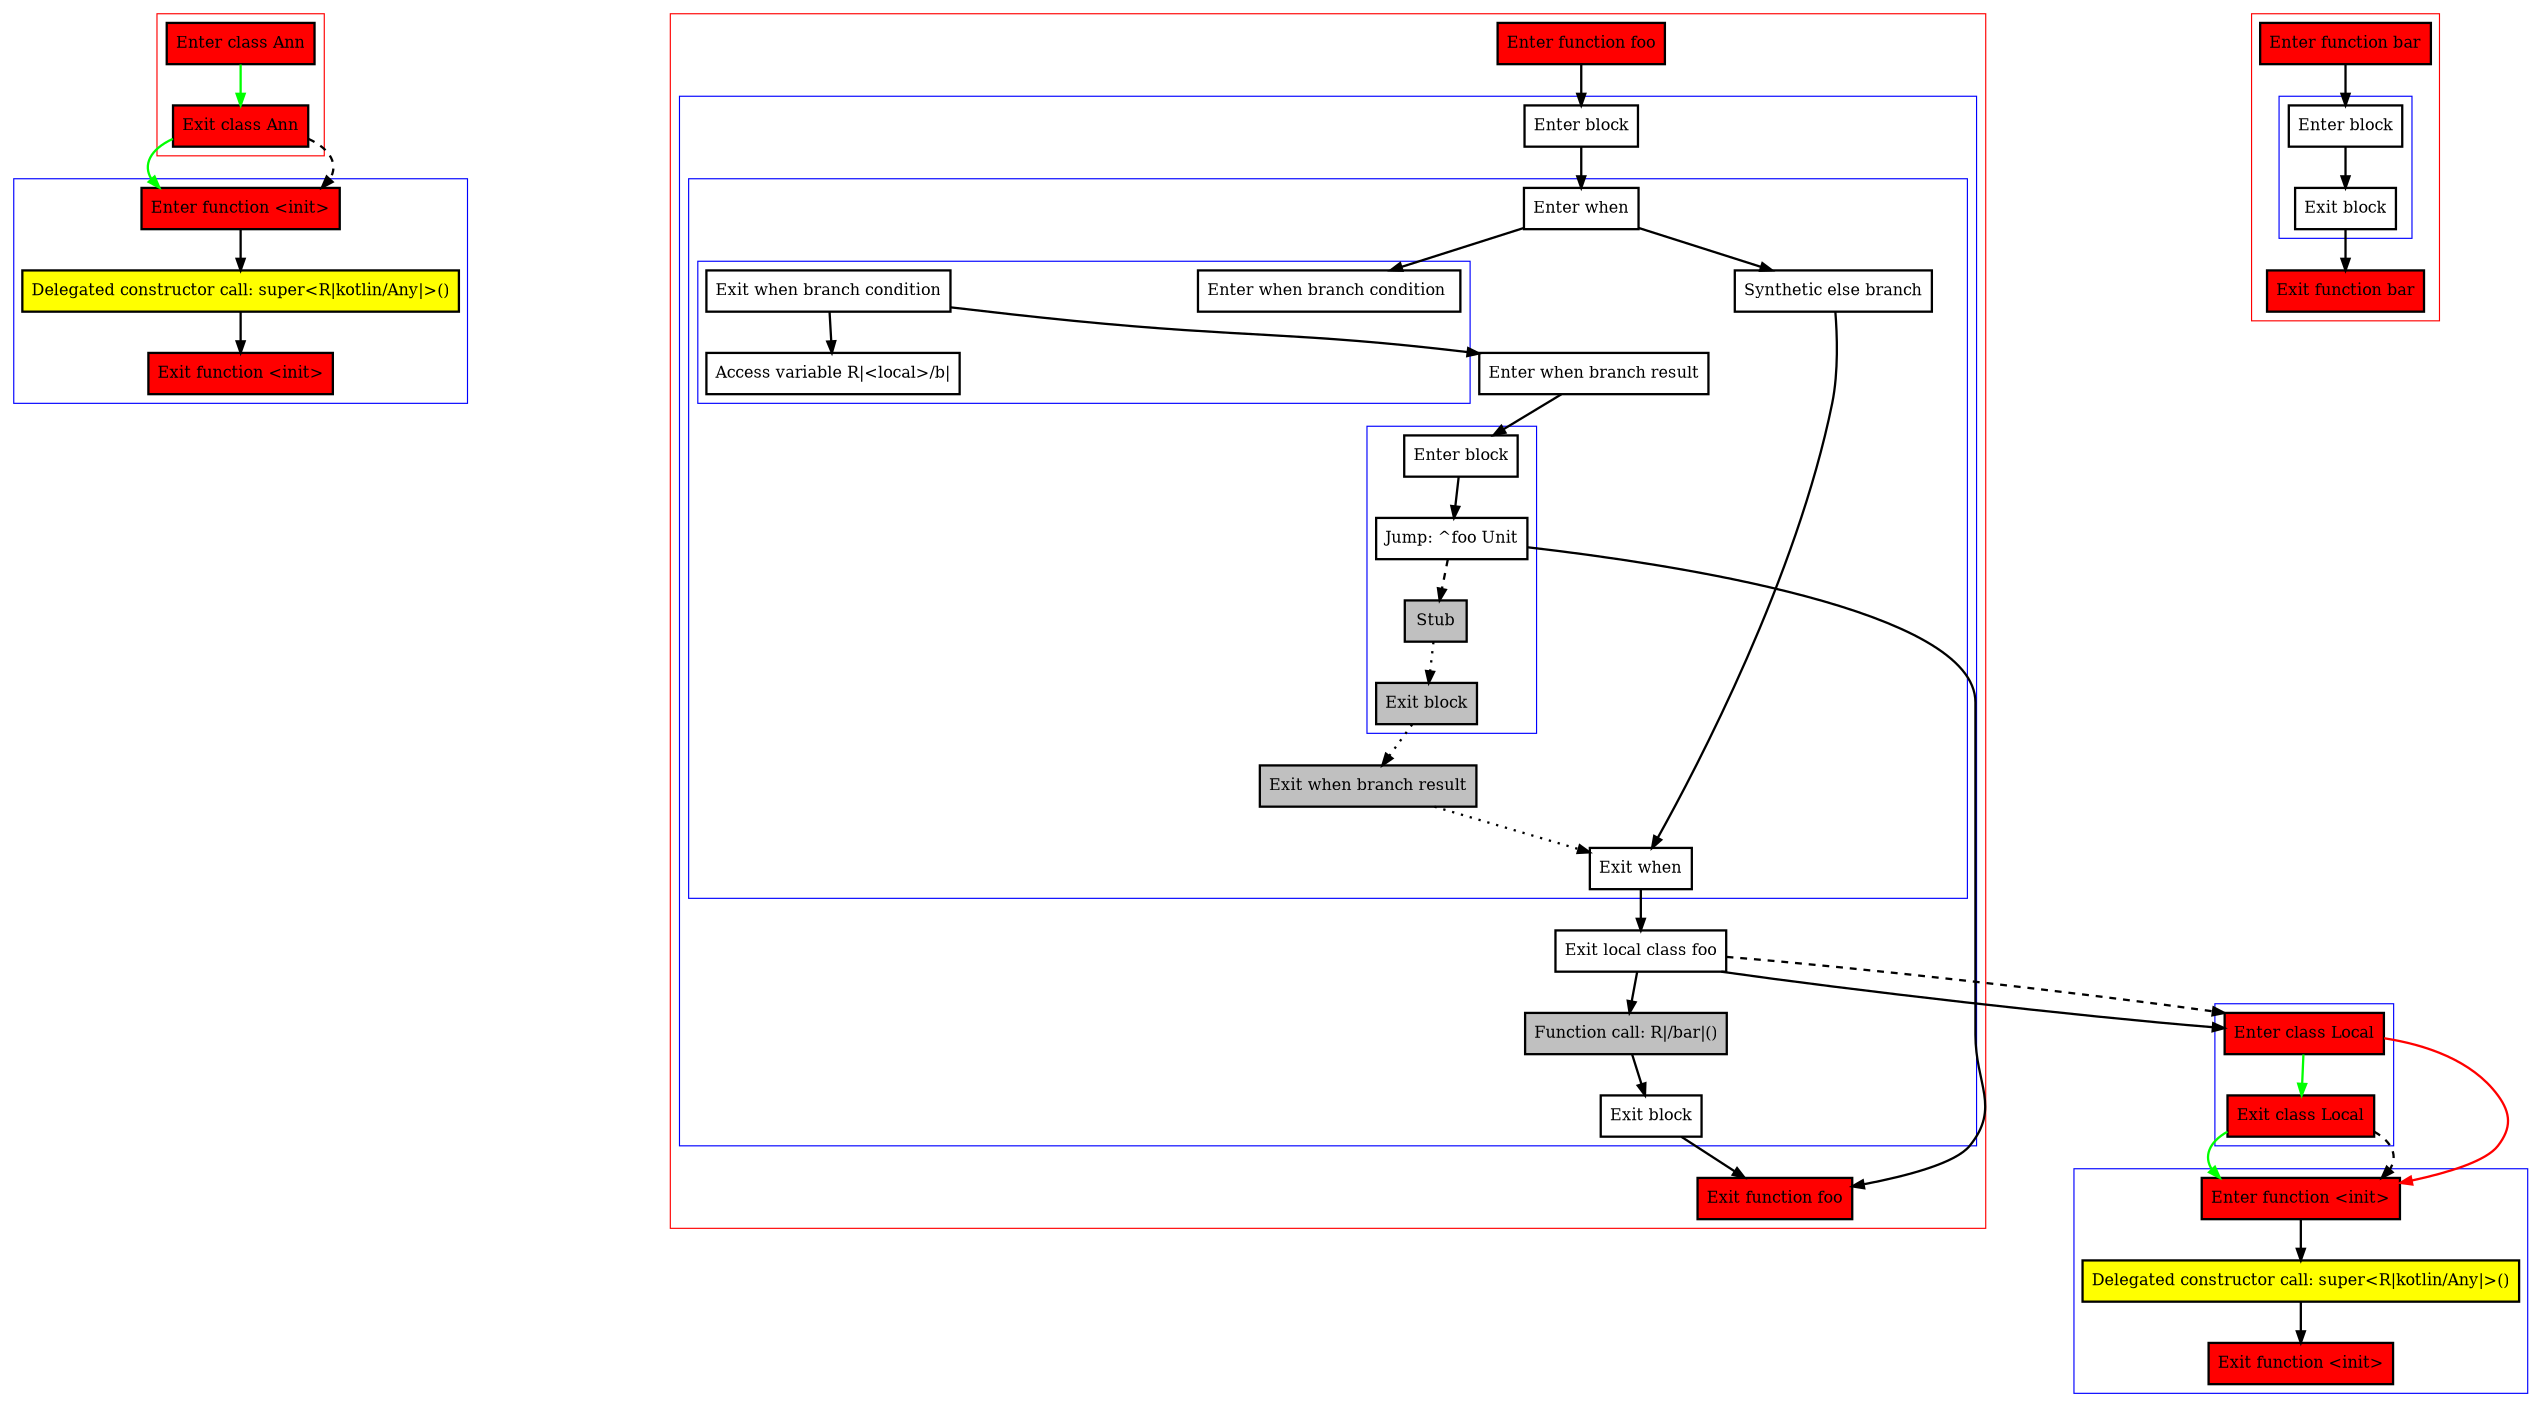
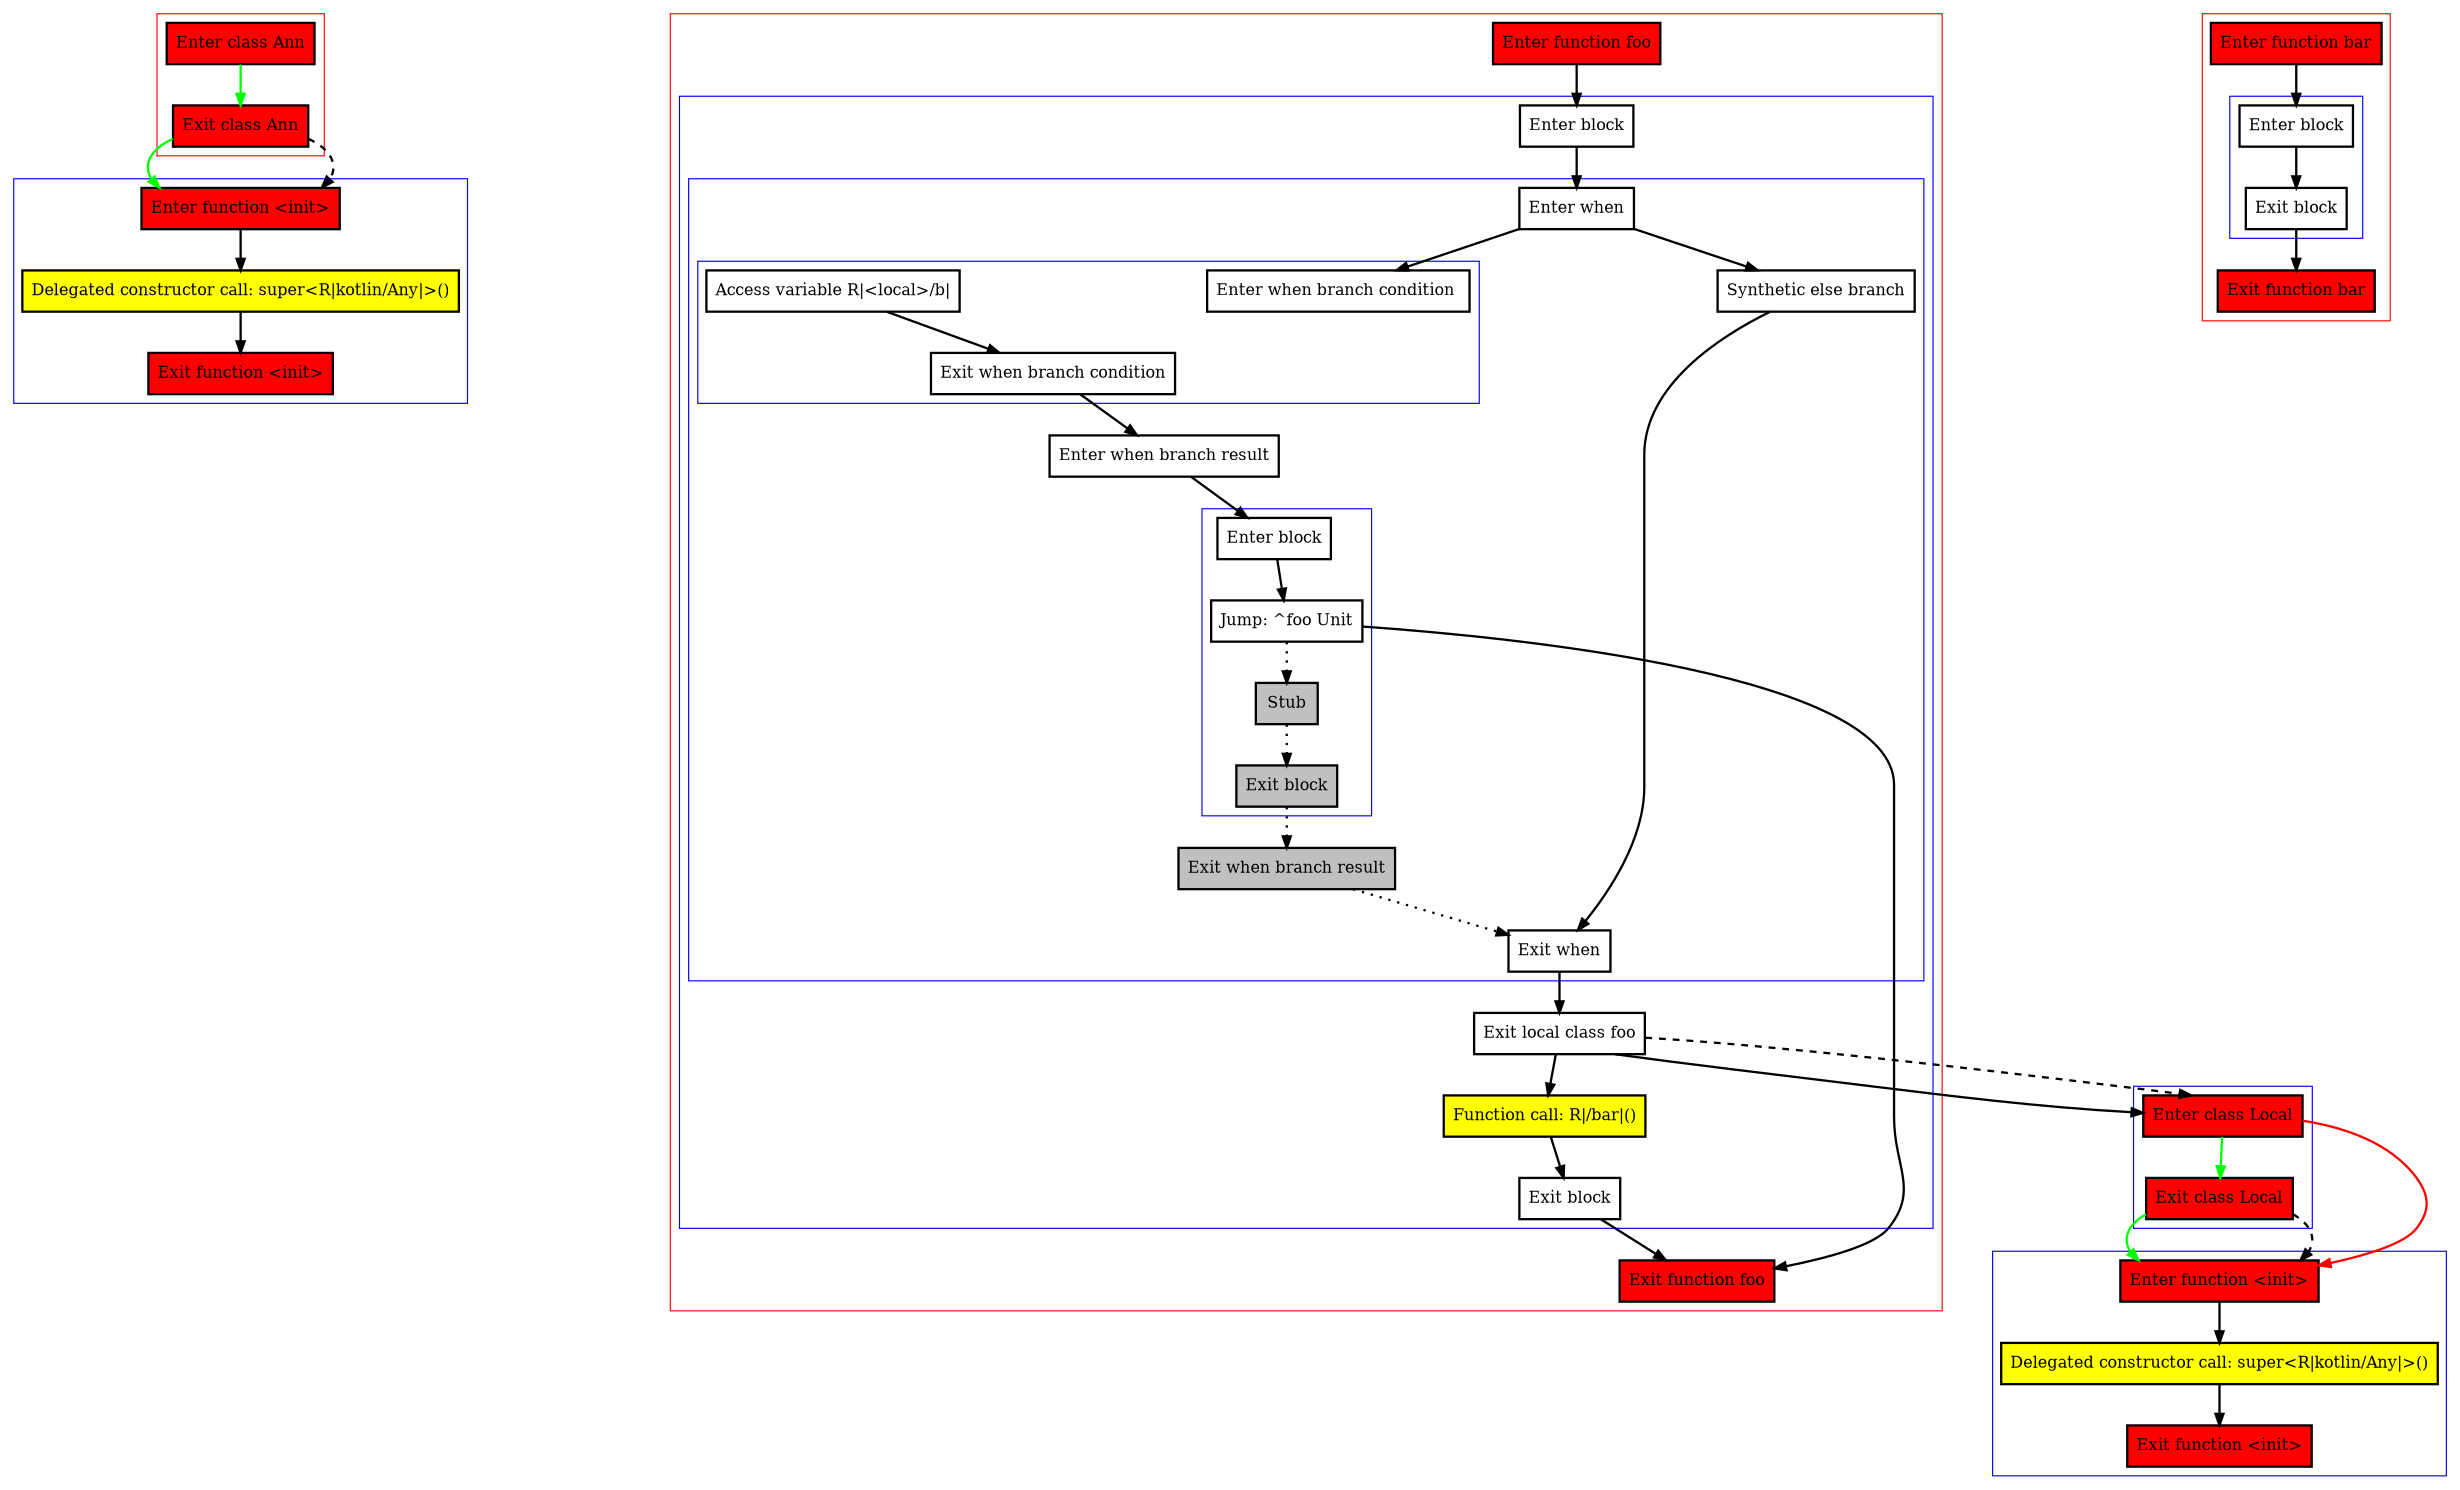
(830, 327) -> (938, 330)
(1445, 574) -> (1287, 657)
(1626, 1034) -> (1545, 1116)
